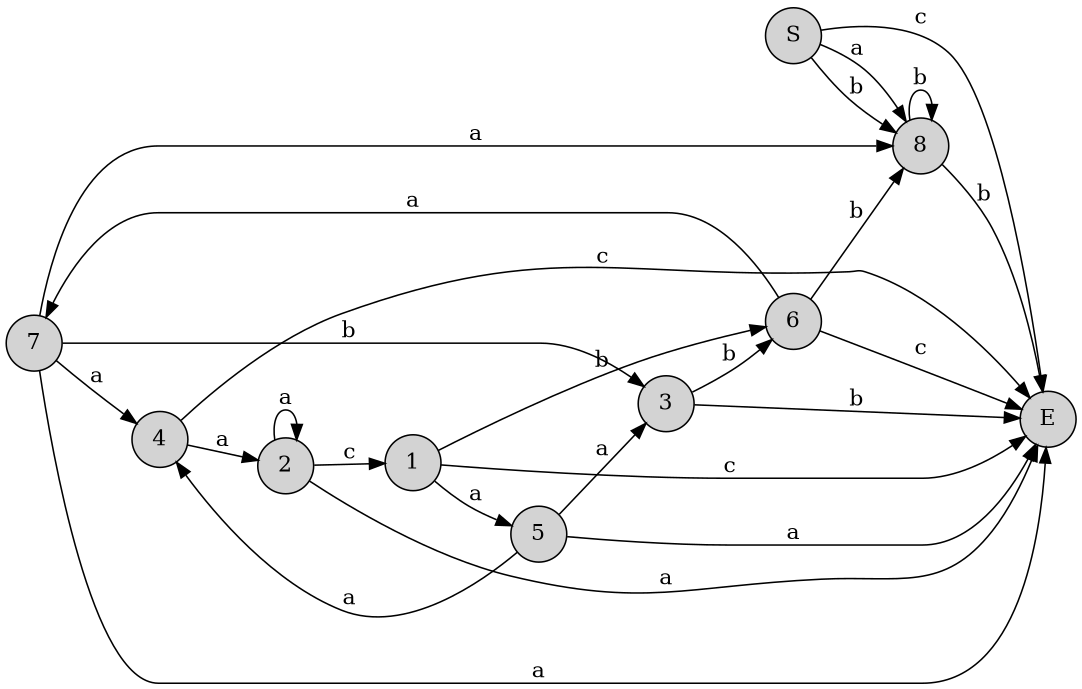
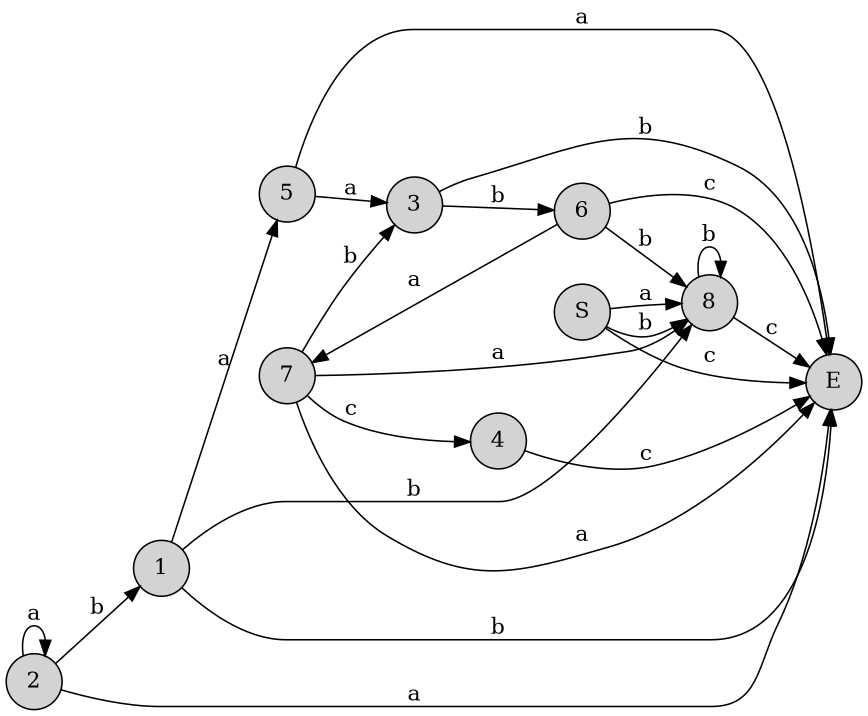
(984, 195) -> (772, 328)
(97, 377) -> (351, 409)
(590, 380) -> (459, 502)
(215, 451) -> none
(349, 453) -> (98, 608)
(730, 467) -> (498, 628)
(335, 607) -> none
